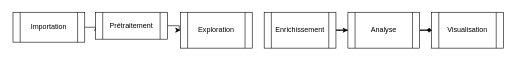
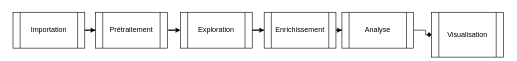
(131, 26) -> (131, 30)
(48, 27) -> (48, 30)
none -> (260, 30)
(384, 30) -> (378, 30)
(468, 30) -> (468, 35)
